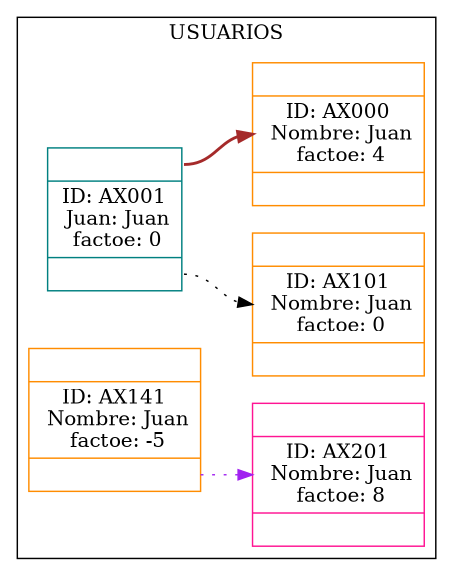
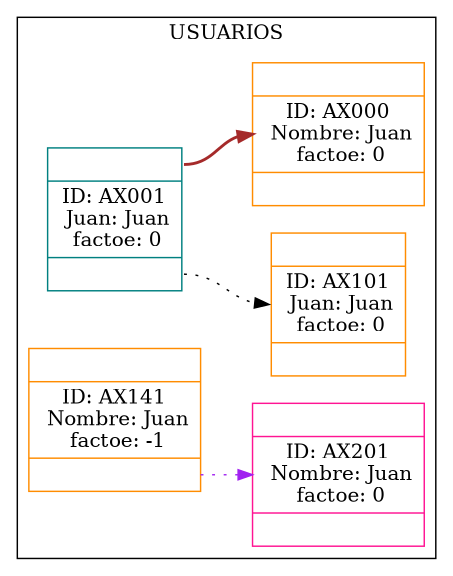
(338, 155) -> (338, 155)
(338, 304) -> (338, 304)
(115, 441) -> (115, 441)
(338, 496) -> (338, 496)
